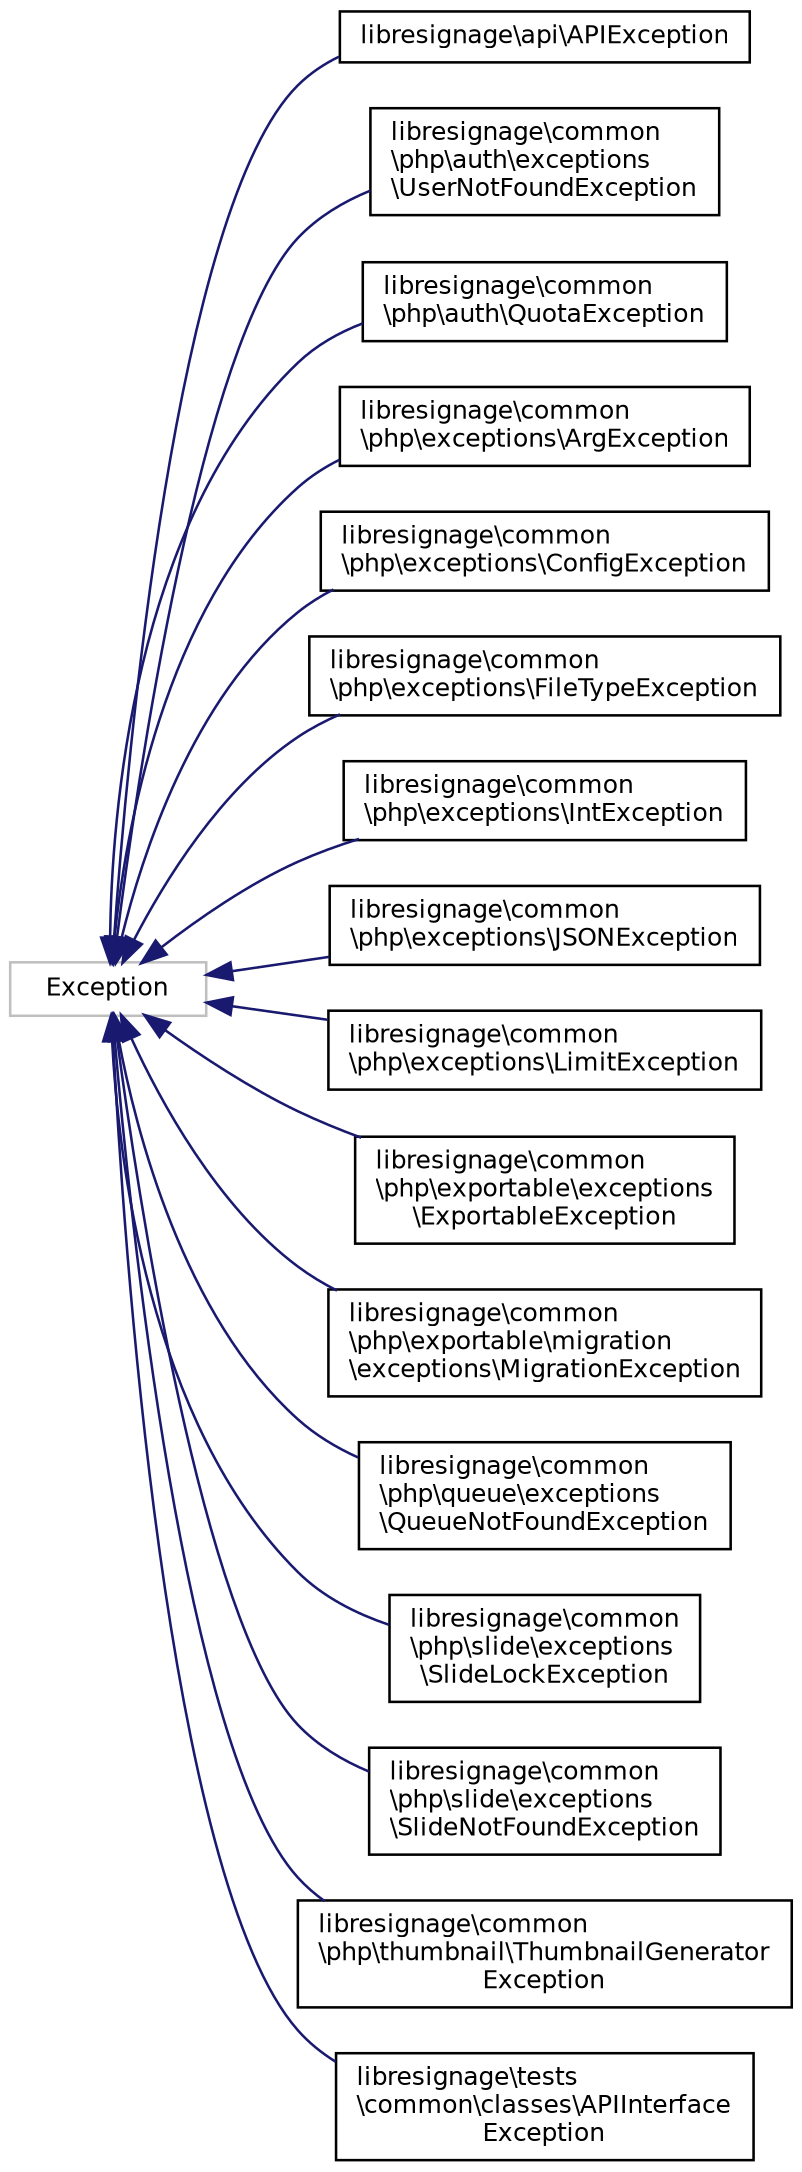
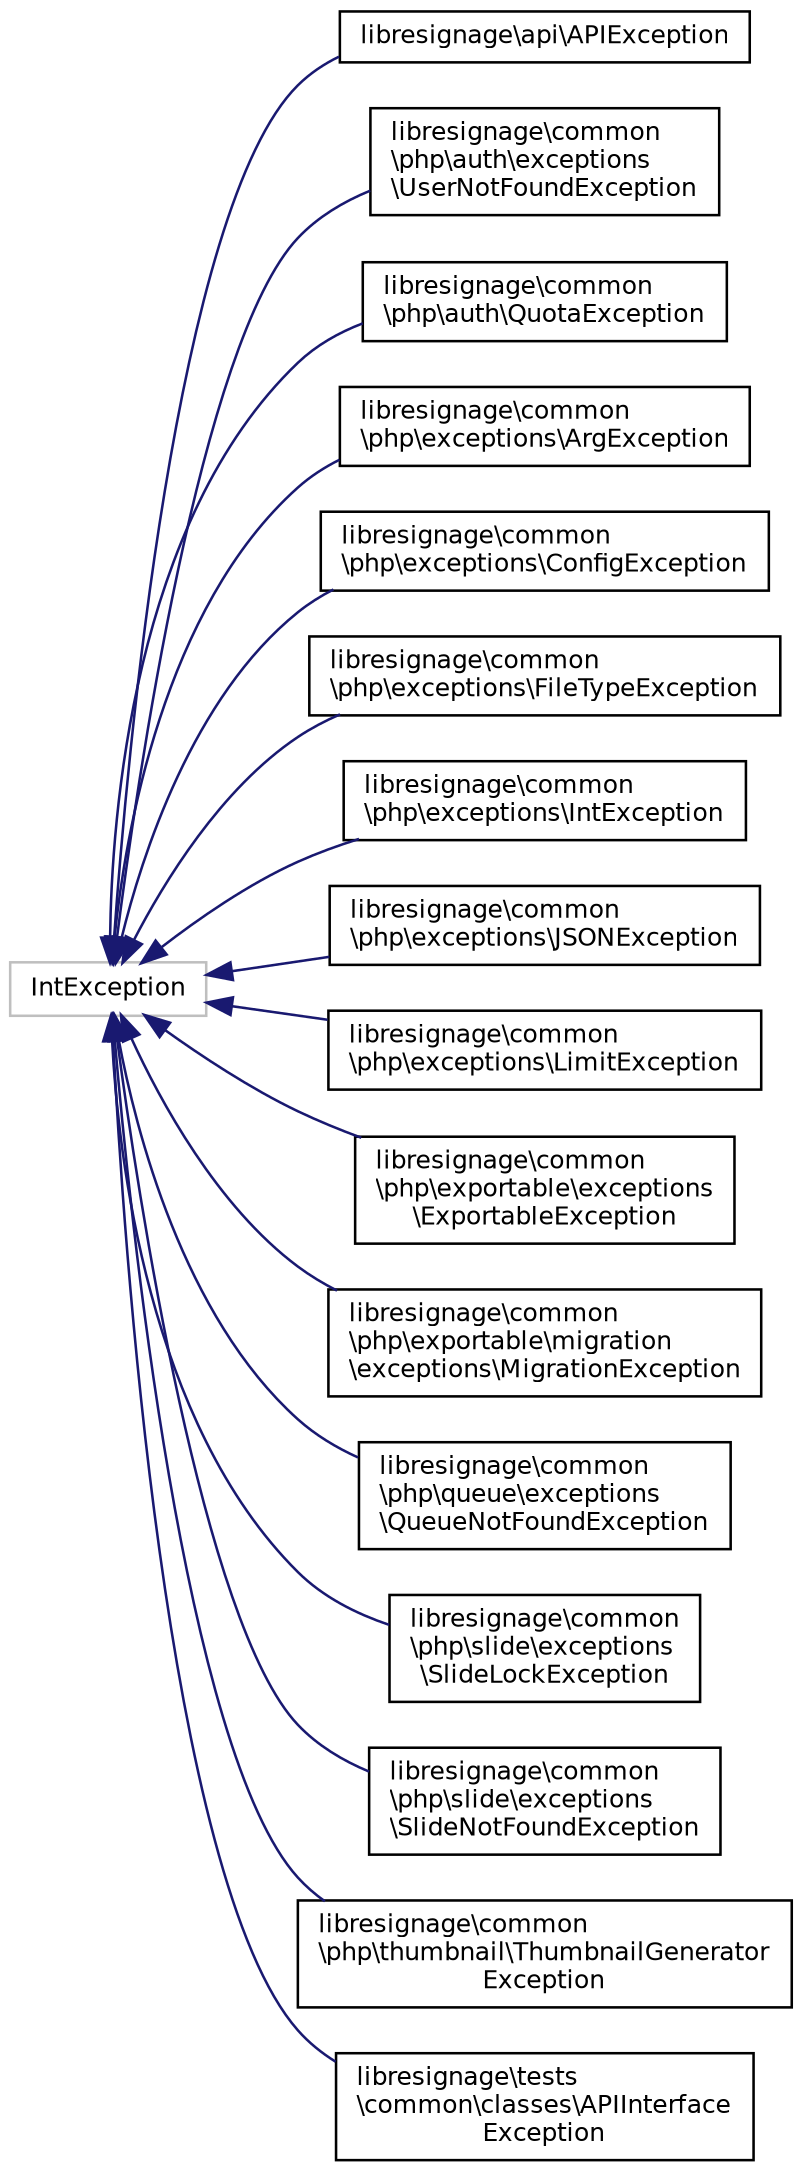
(108, 989) -> (108, 989)
